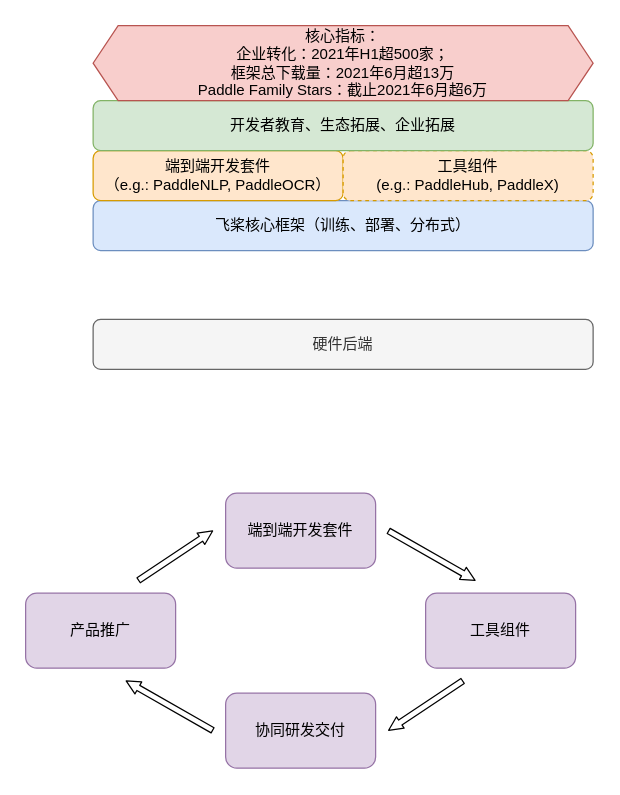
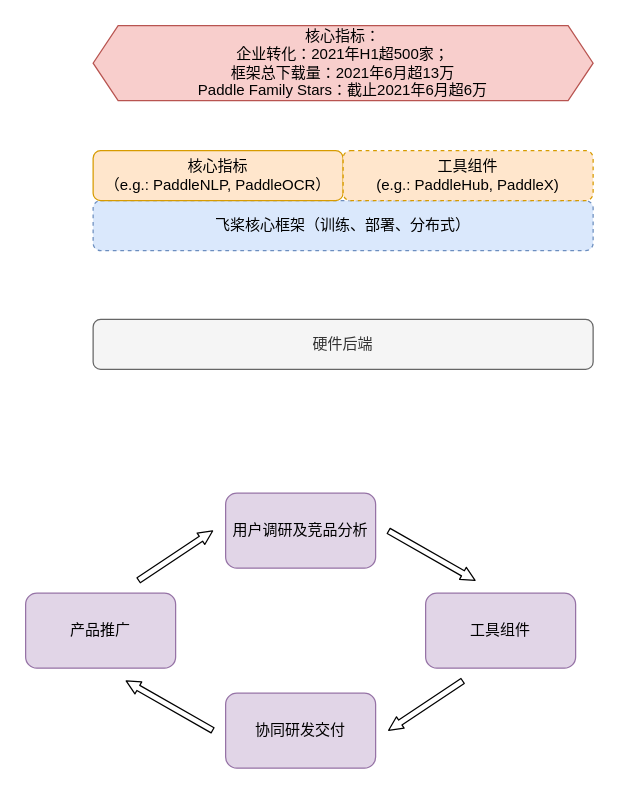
(343, 126) -> none
(218, 176) -> (218, 176)
(343, 226) -> (343, 226)
(301, 531) -> (301, 531)
